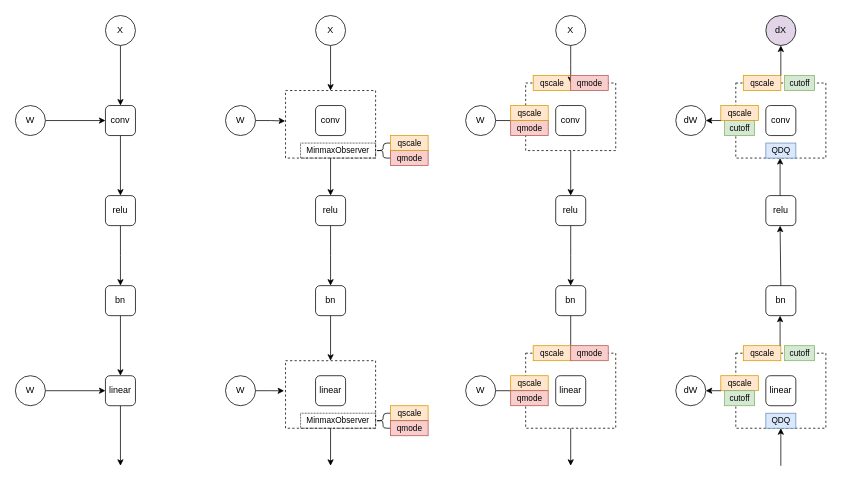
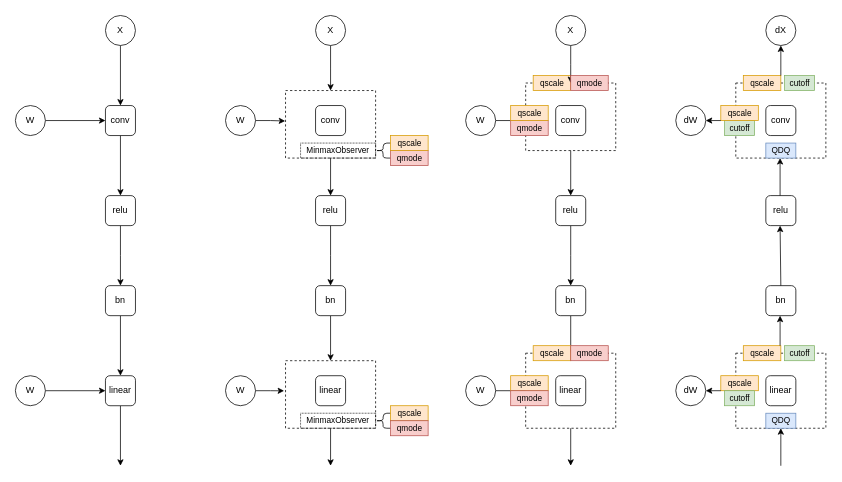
(780, 30) -> (780, 30)
